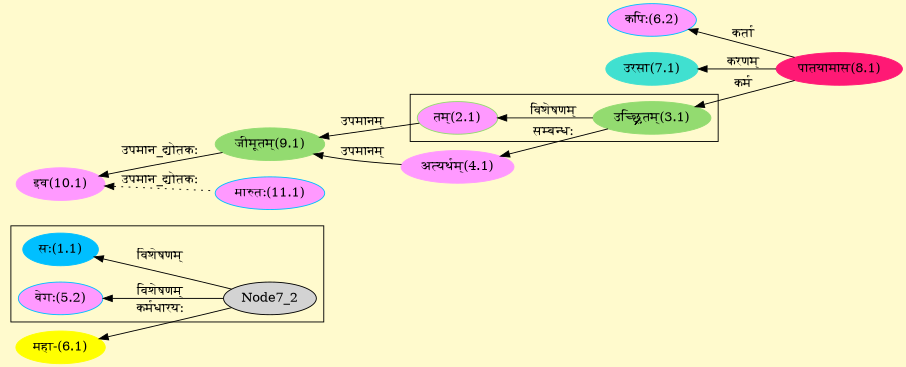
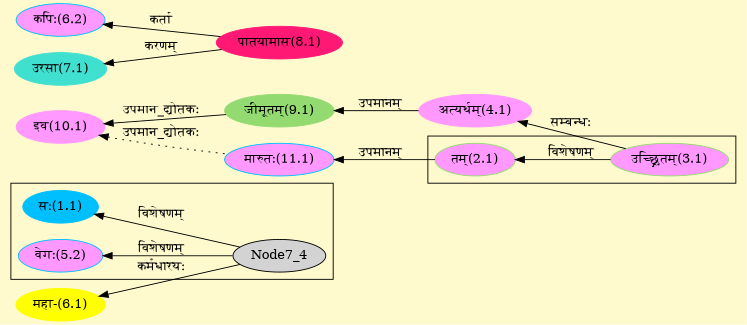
(749, 92) -> none
(652, 118) -> (670, 160)
(374, 130) -> (389, 160)
(270, 298) -> (279, 256)
